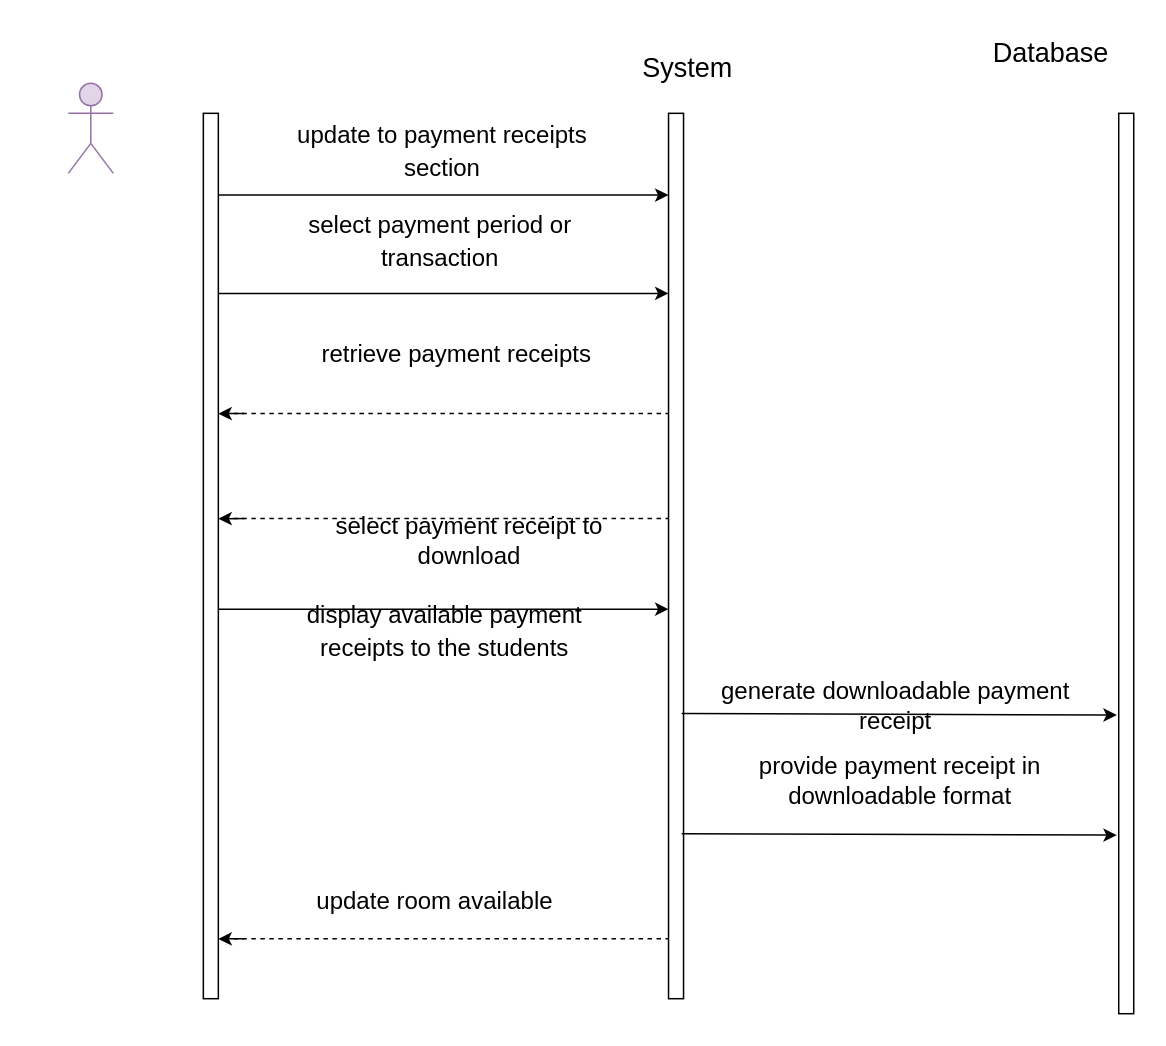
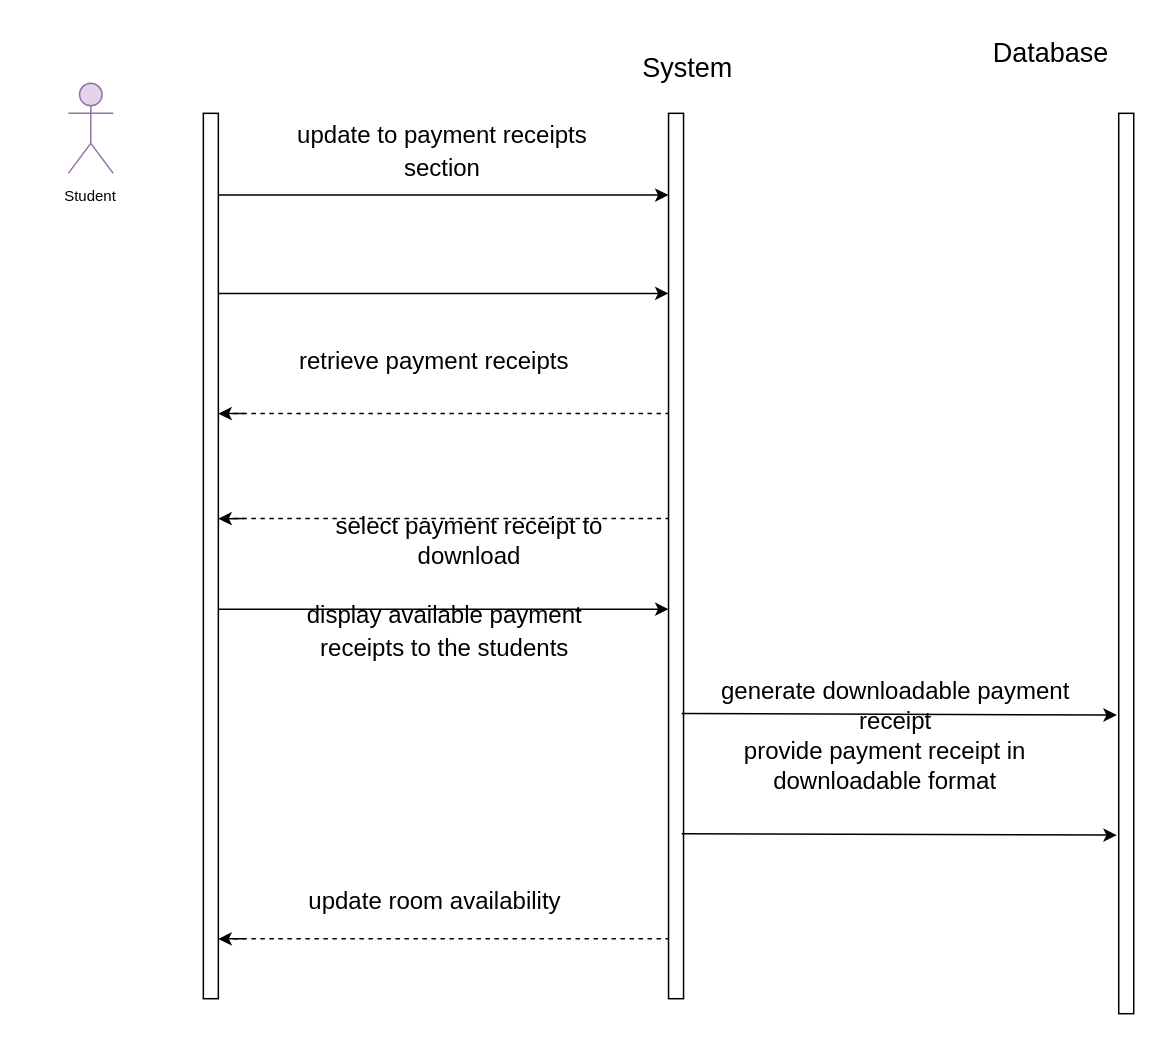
none -> (91, 196)
(440, 241) -> none
(457, 353) -> (435, 361)
(899, 781) -> (884, 766)
(435, 901) -> (435, 901)
